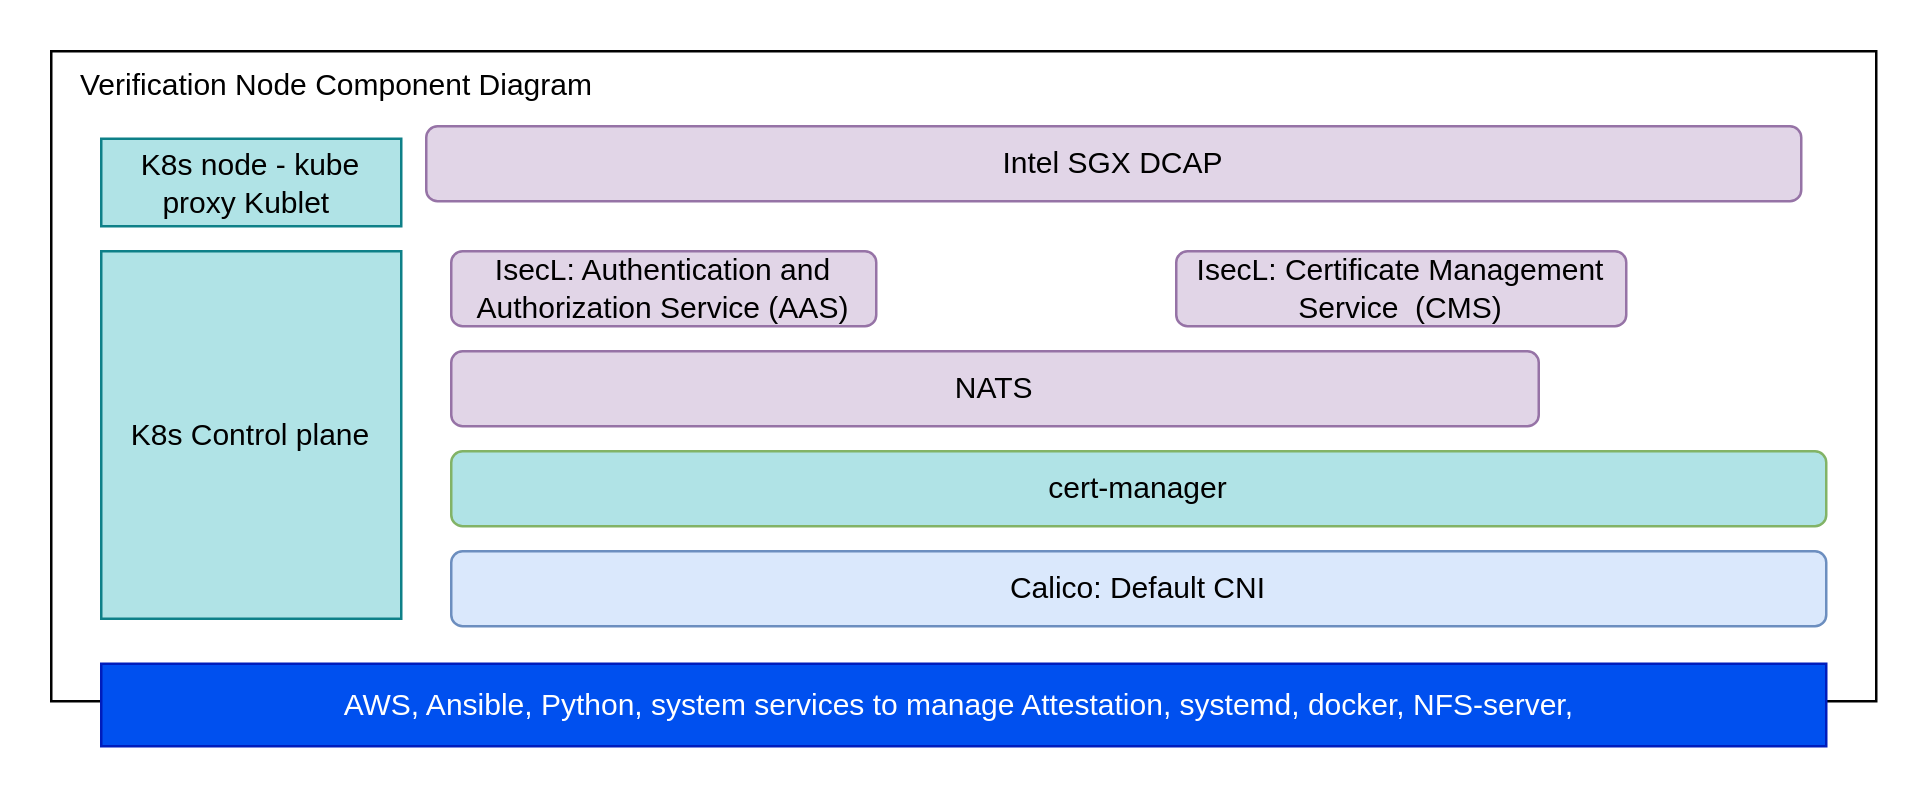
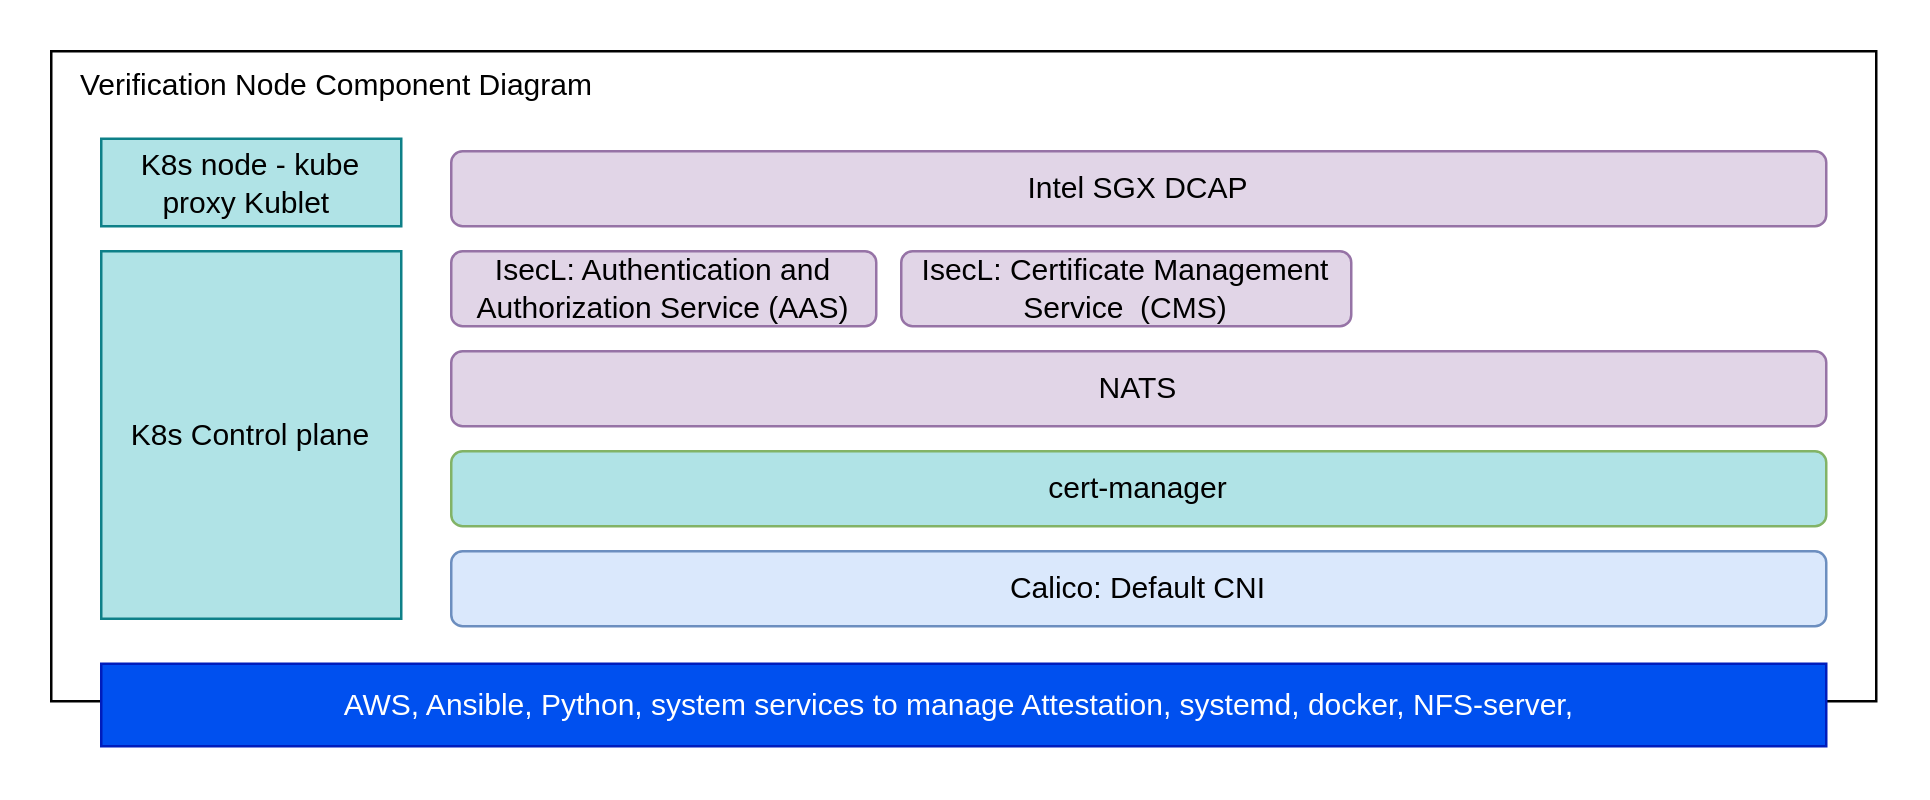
(1114, 164) -> (1139, 189)
(1401, 289) -> (1126, 289)
(995, 389) -> (1139, 389)
